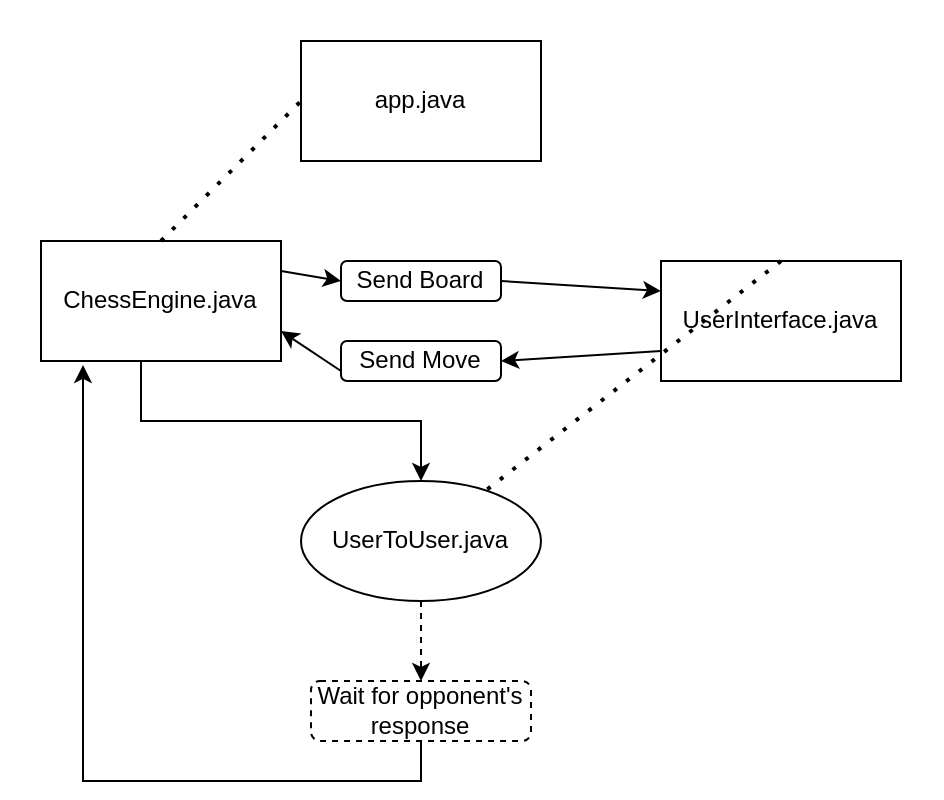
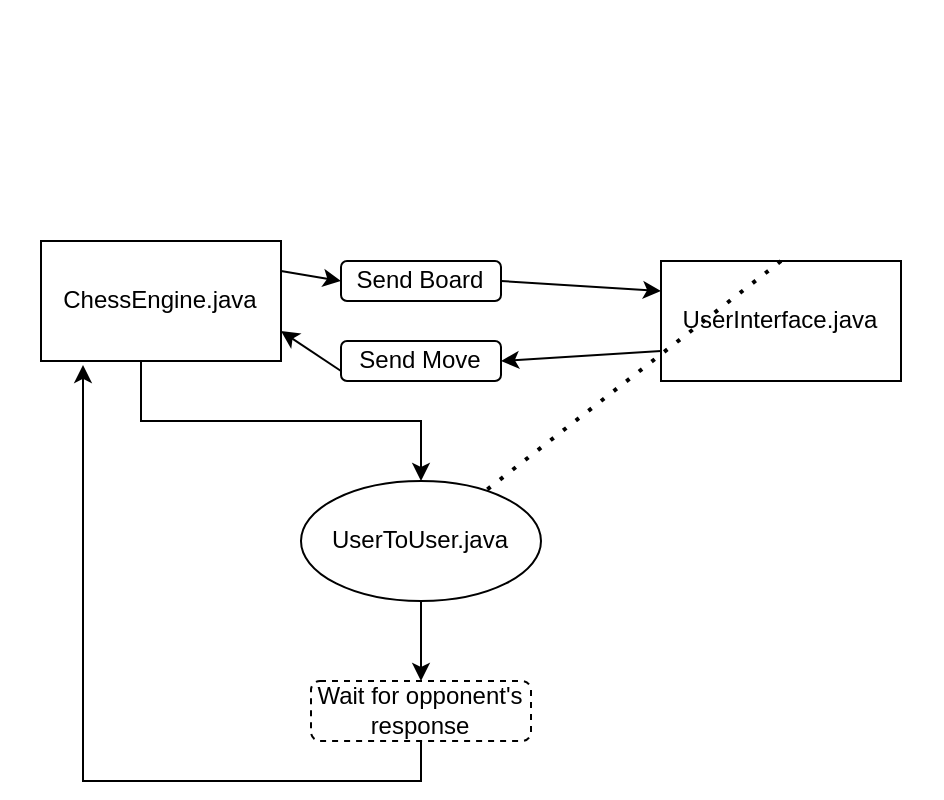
(421, 101) -> none
(185, 217) -> none
(421, 633) -> (421, 633)
